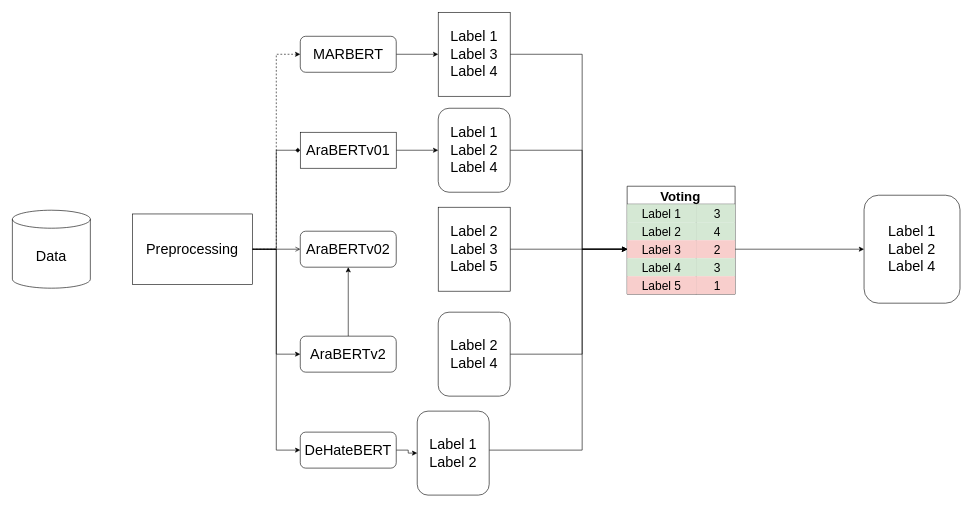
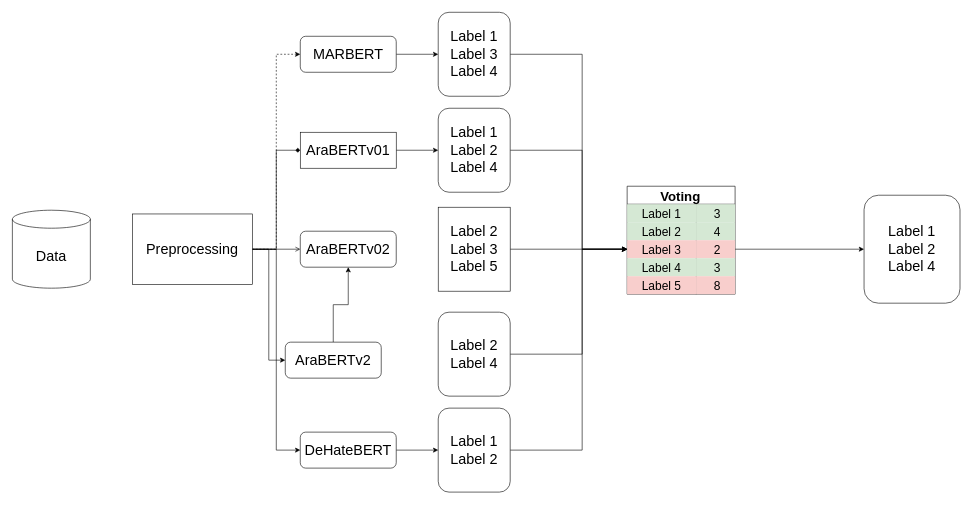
(474, 54) -> (474, 54)
(718, 285) -> (718, 285)
(348, 354) -> (333, 360)
(453, 453) -> (474, 450)
